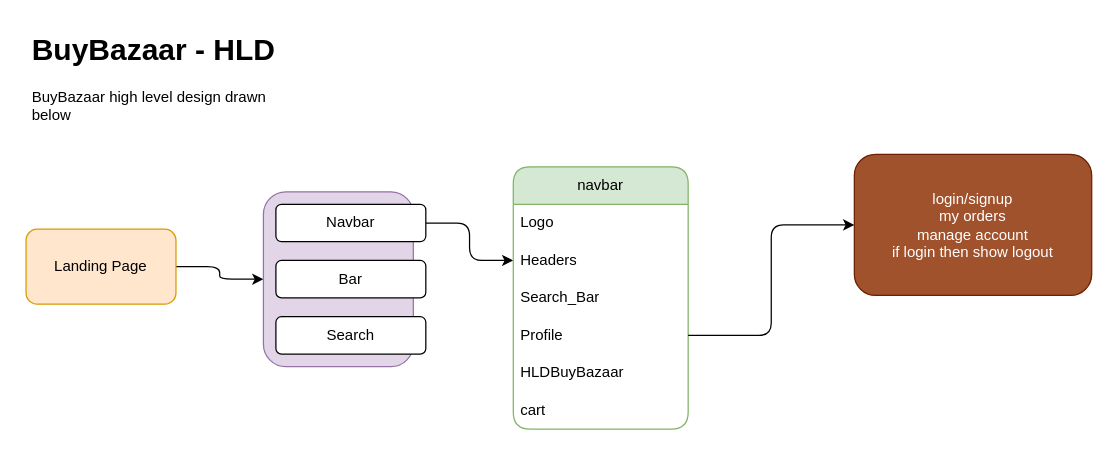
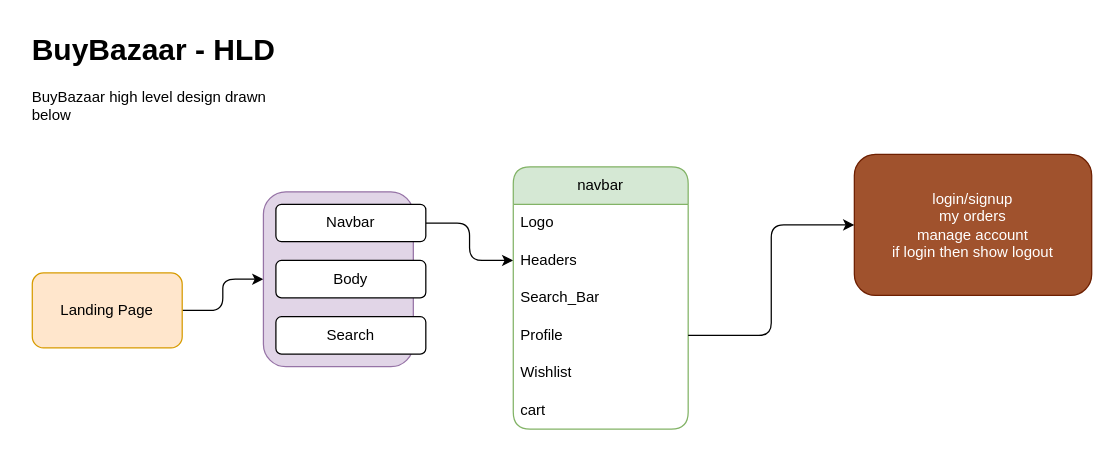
(101, 267) -> (107, 311)
(351, 279) -> (351, 279)
(571, 373) -> (548, 373)
